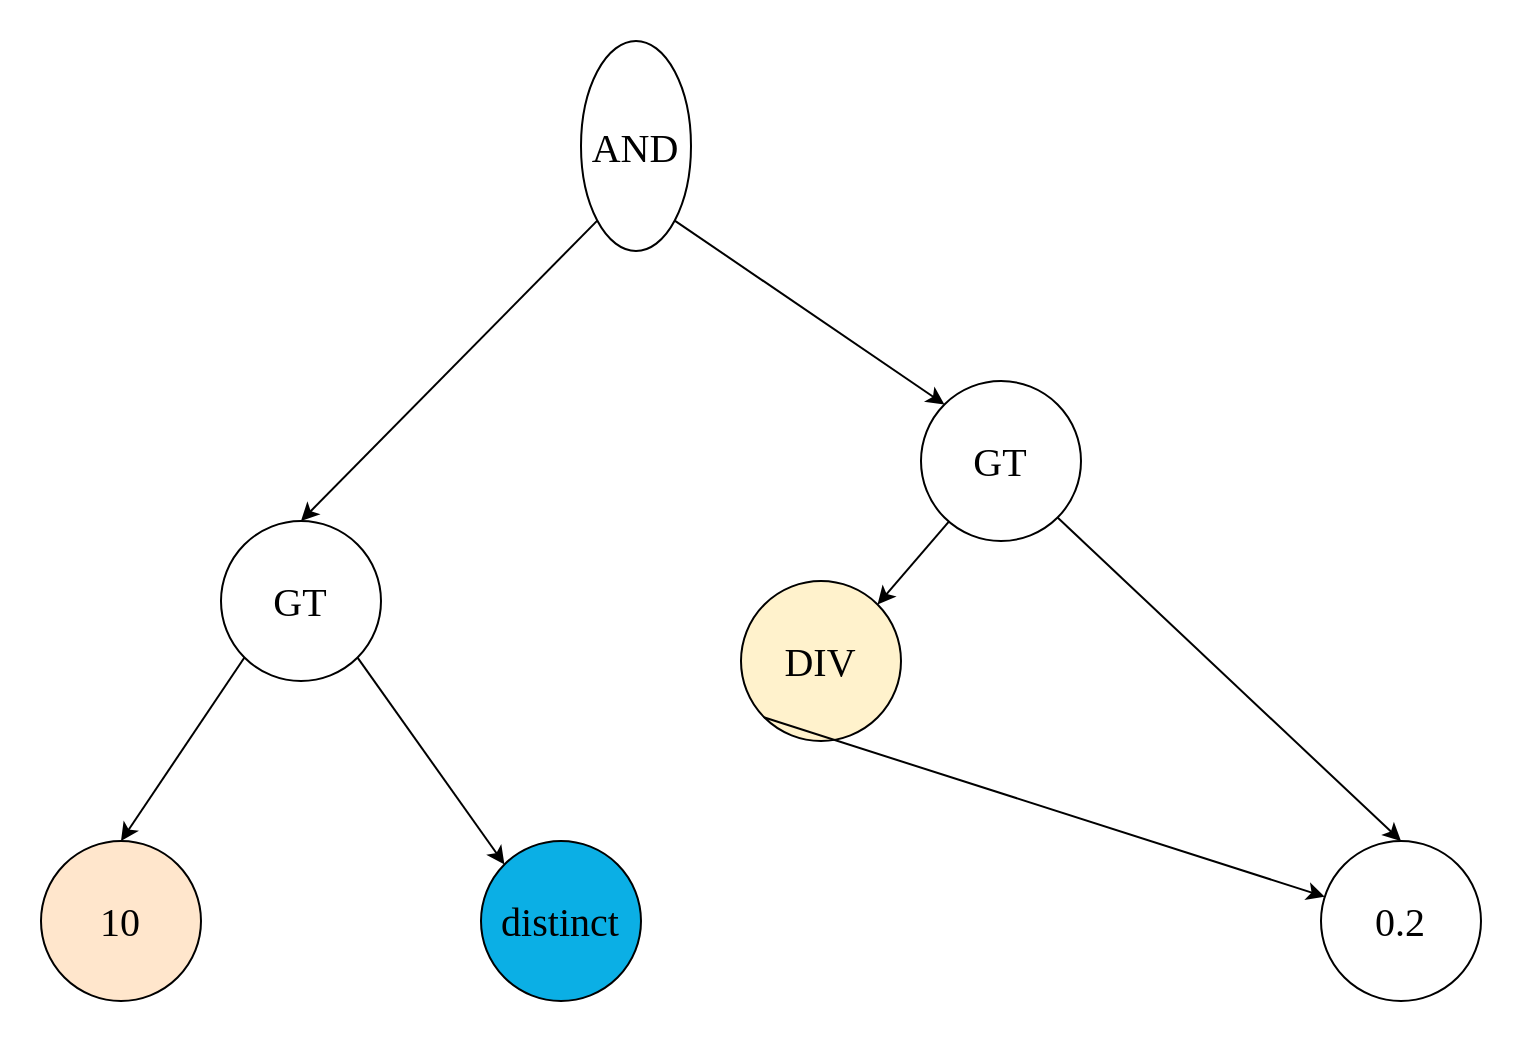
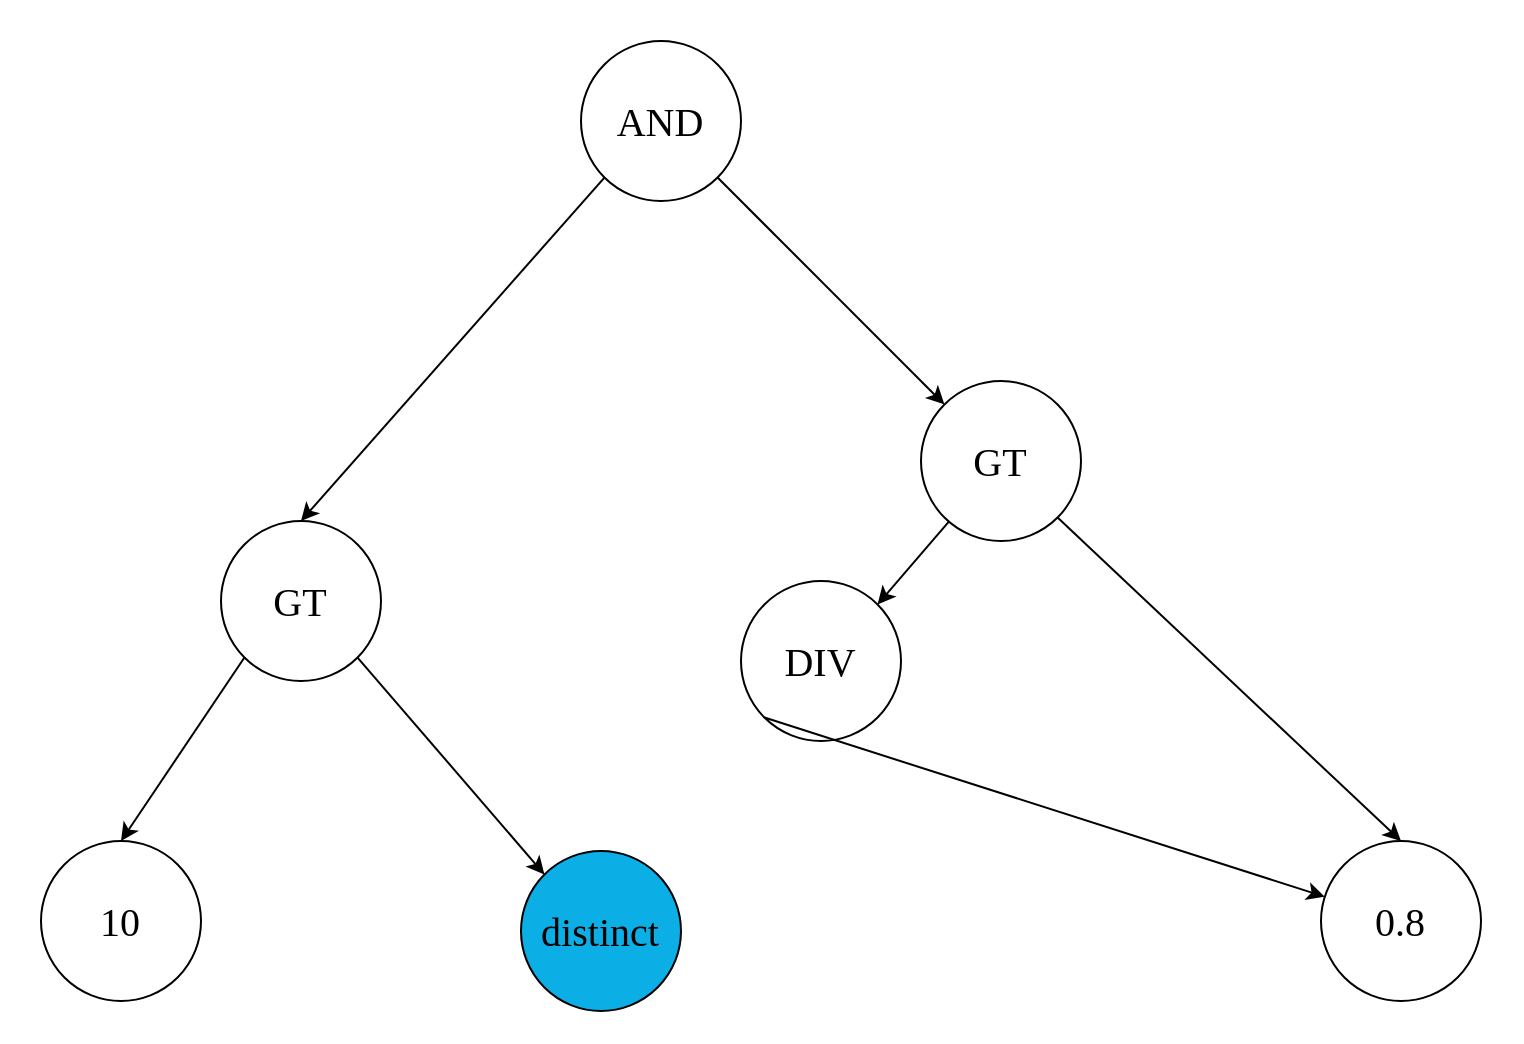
(636, 146) -> (661, 121)
(821, 661) -> (821, 661)
(121, 921) -> (121, 921)
(561, 921) -> (601, 931)
(1401, 921) -> (1401, 921)
